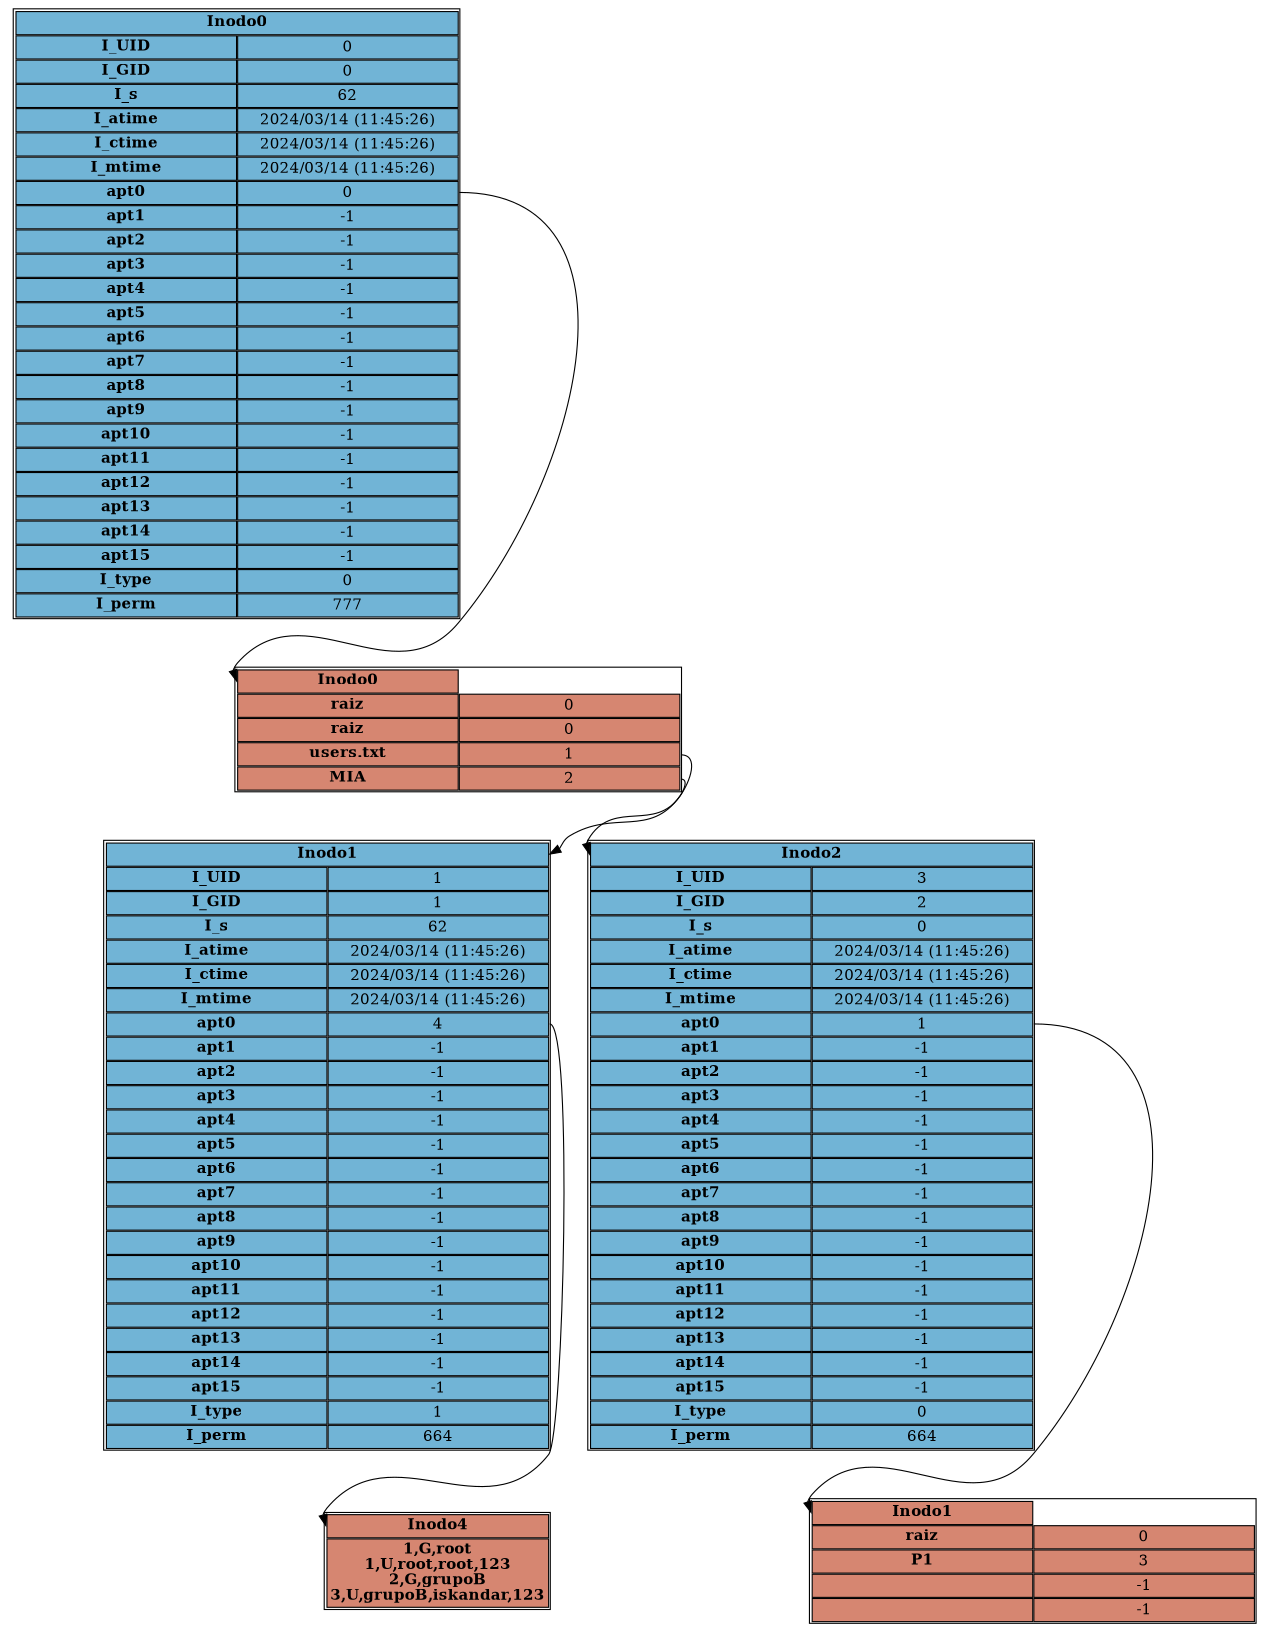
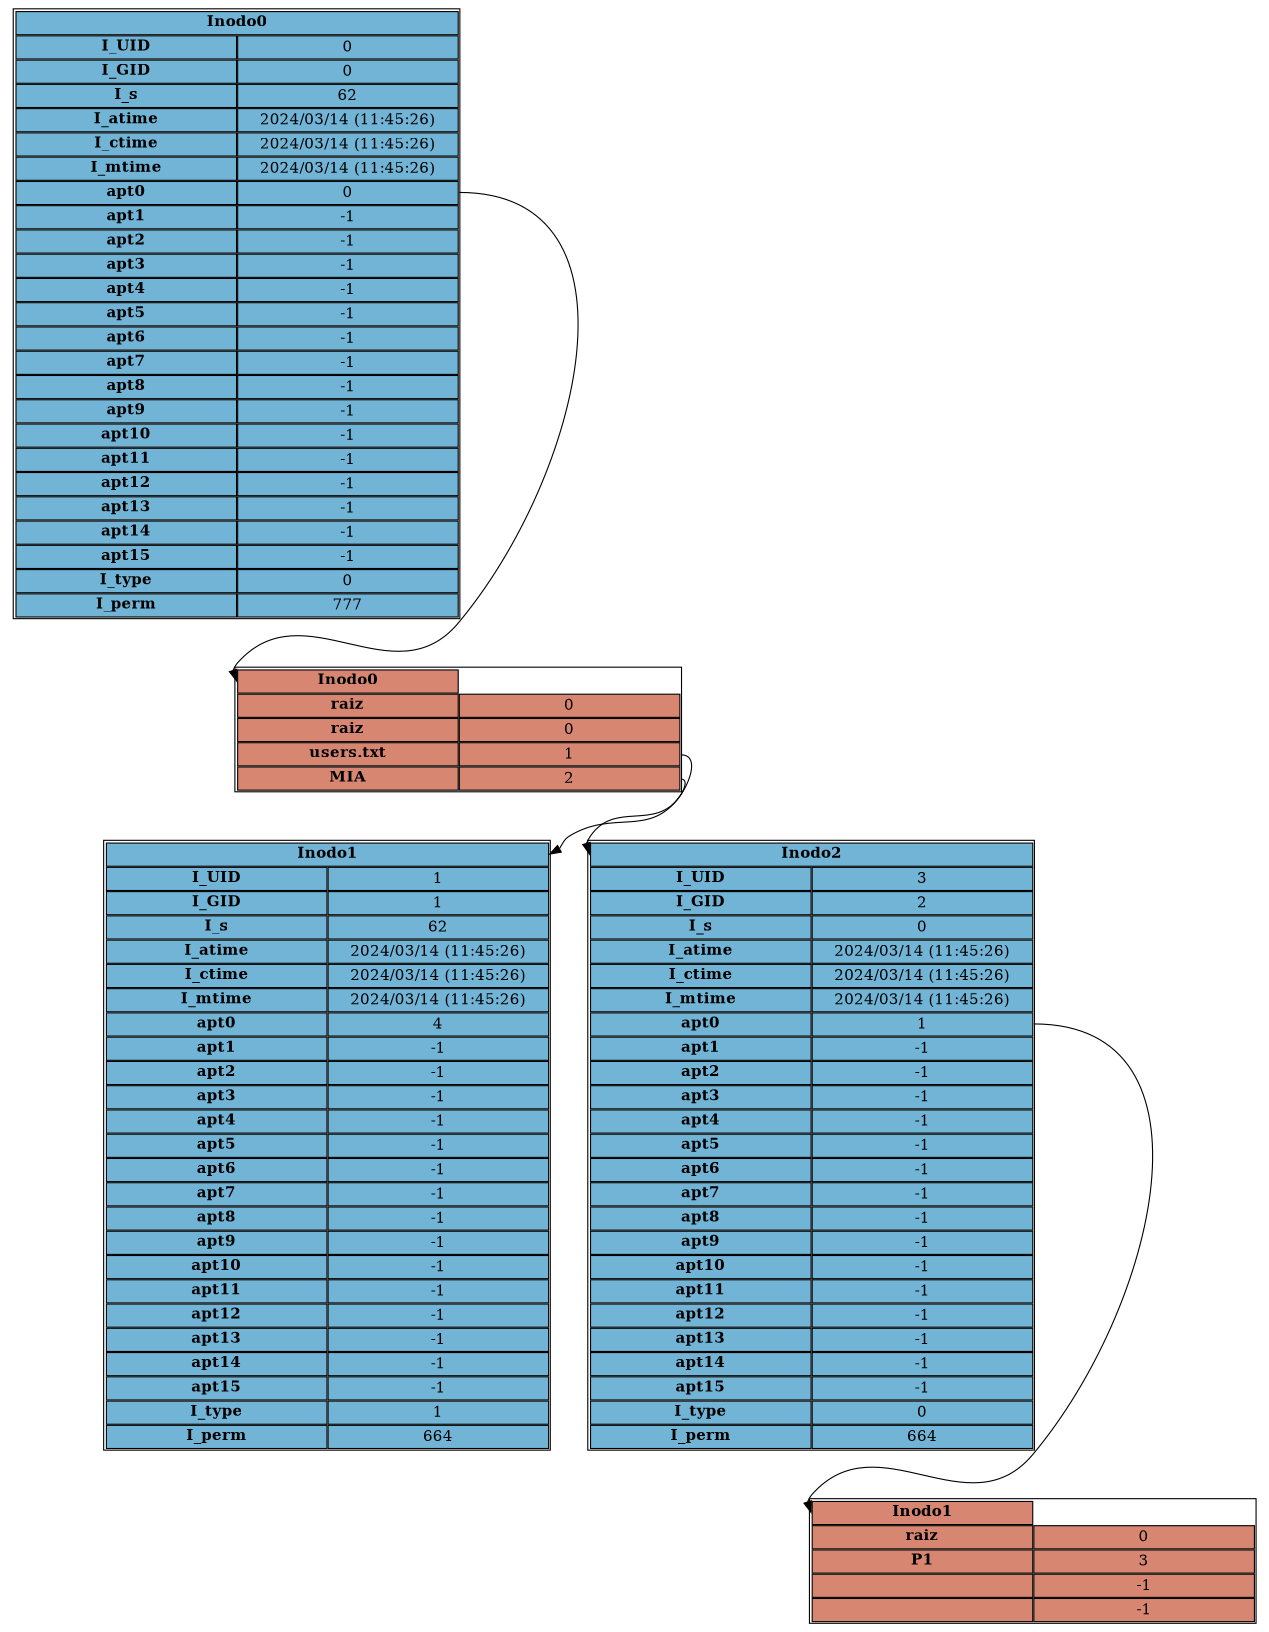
(437, 1561) -> none
